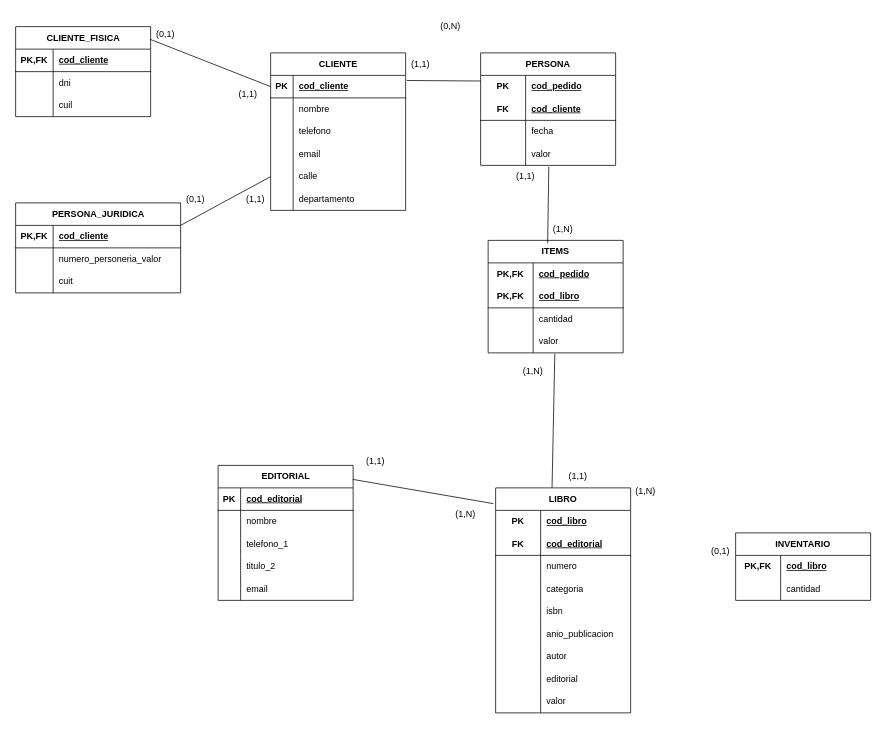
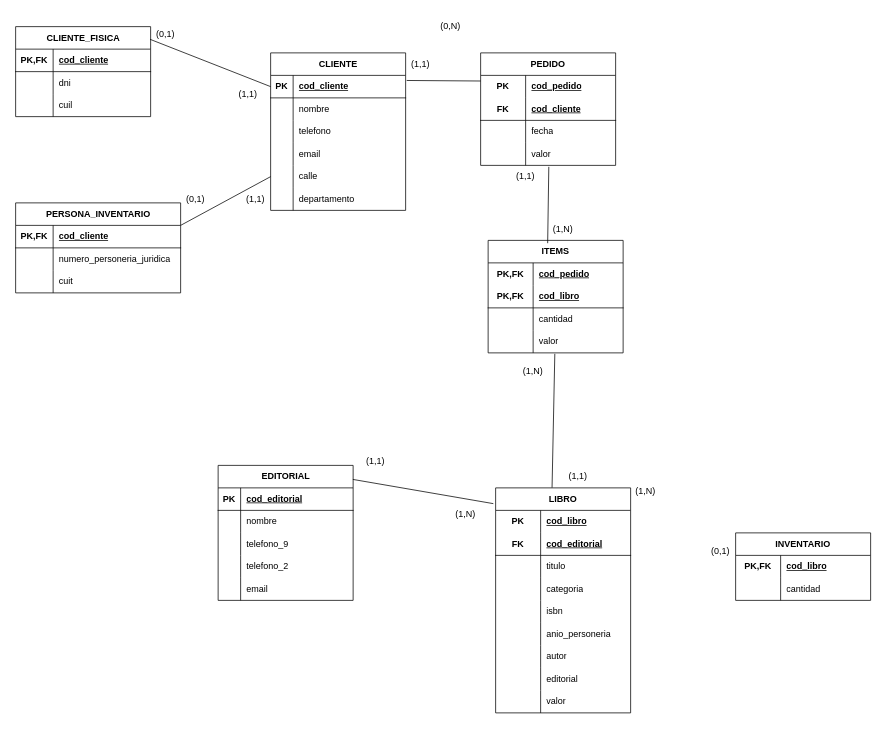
(548, 64) -> (548, 64)
(98, 214) -> (98, 214)
(114, 259) -> (120, 259)
(270, 544) -> (270, 544)
(264, 567) -> (270, 567)
(561, 567) -> (559, 567)
(582, 634) -> (582, 634)
